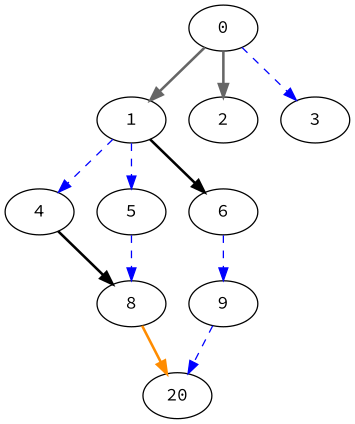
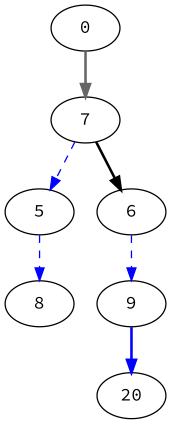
(131, 120) -> (86, 120)
(223, 120) -> none
(315, 120) -> none
(40, 212) -> none
(152, 344) -> none
(203, 344) -> (131, 343)
